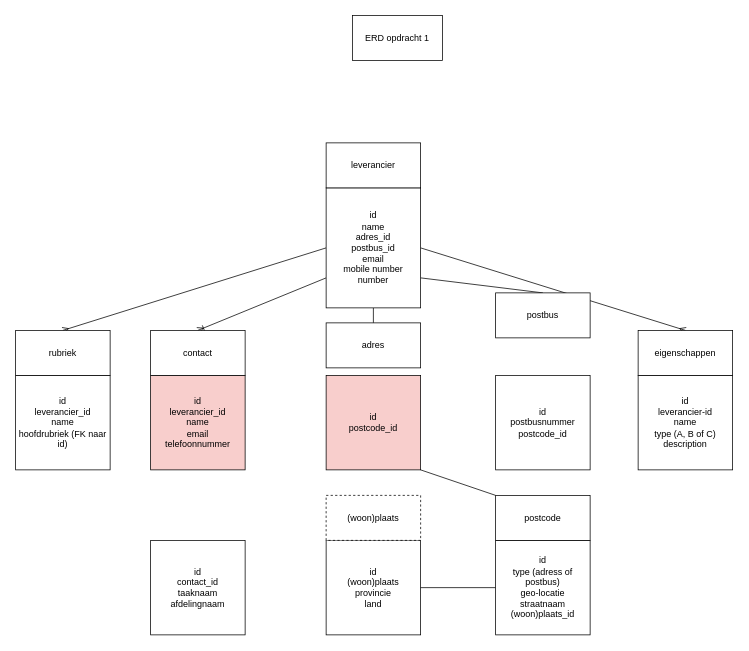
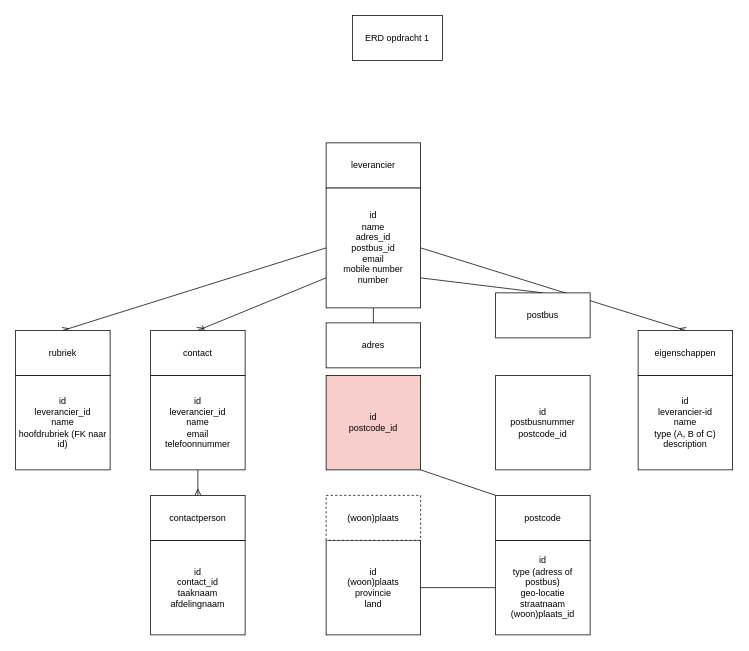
(198, 423) -> (198, 423)
none -> (198, 482)
none -> (198, 518)
